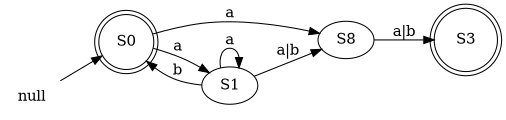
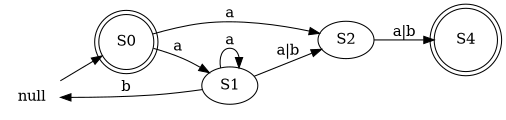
(346, 40) -> (346, 40)
(466, 40) -> (466, 40)
(177, 80) -> (137, 96)
